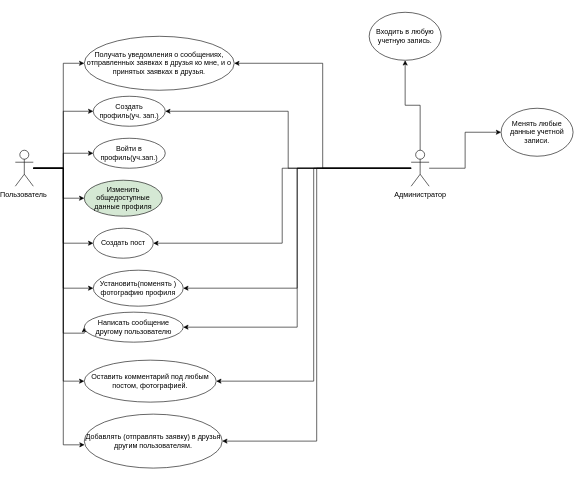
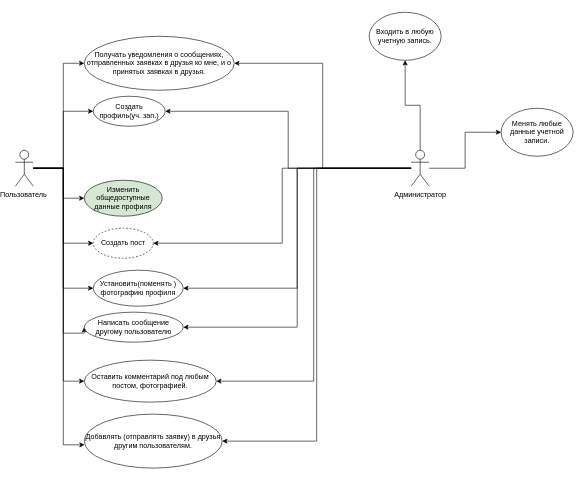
(87, 153) -> none
(129, 153) -> none
(123, 243) -> (123, 243)
